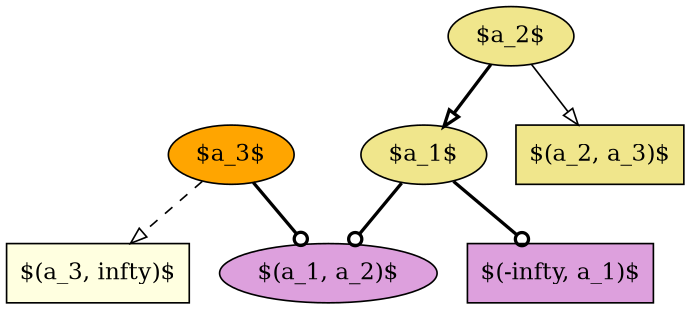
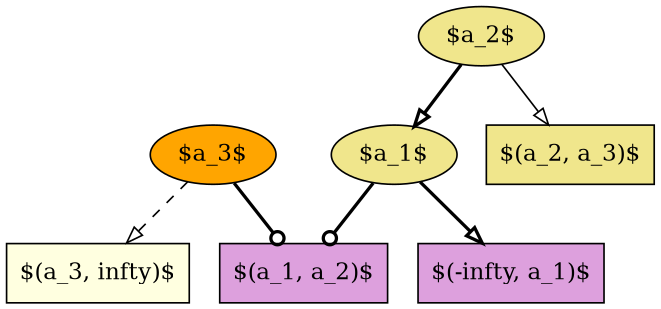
(485, 208) -> (445, 207)
(328, 273) -> (304, 273)
